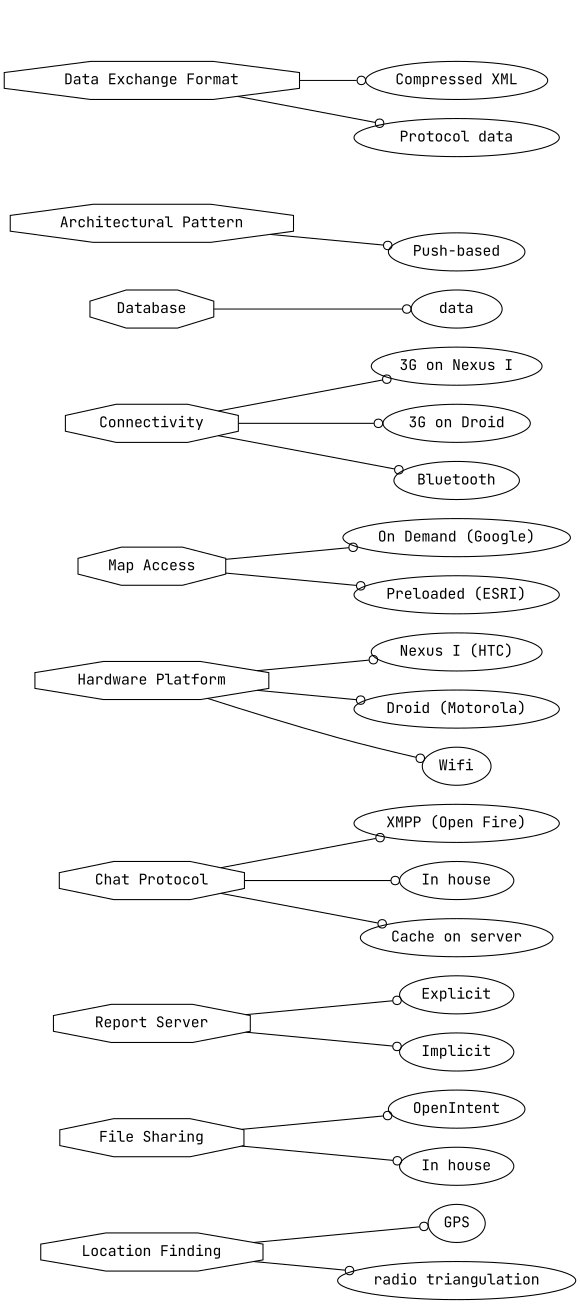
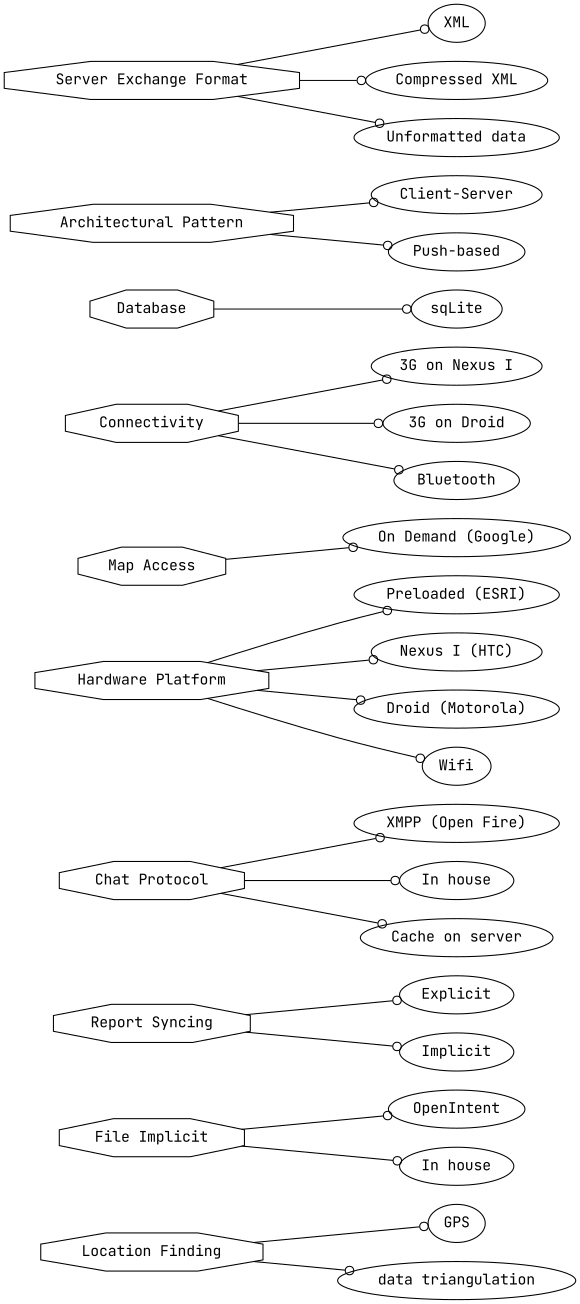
none -> (457, 23)
(152, 80) -> (152, 80)
(457, 138) -> (457, 138)
none -> (457, 195)
(457, 309) -> (457, 309)
(291, 579) -> (295, 636)
(152, 1023) -> (152, 1023)
(152, 1138) -> (152, 1138)
(457, 1281) -> (457, 1281)
